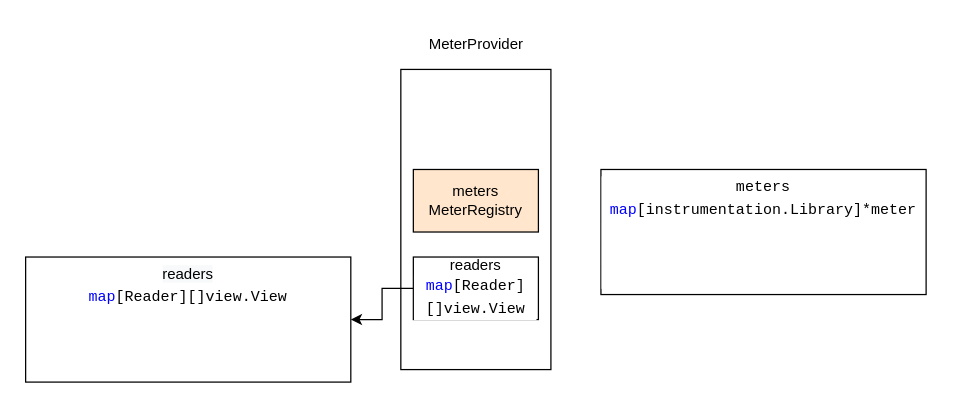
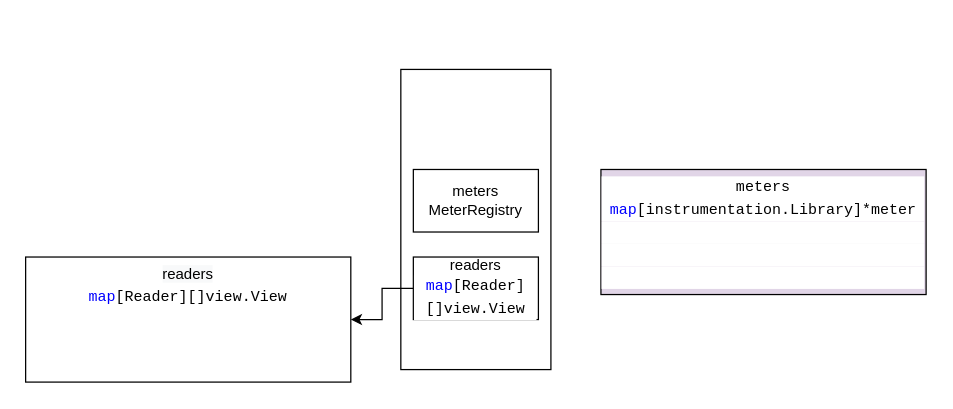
(476, 44) -> none
(476, 201) -> (476, 201)
(763, 232) -> (763, 232)
